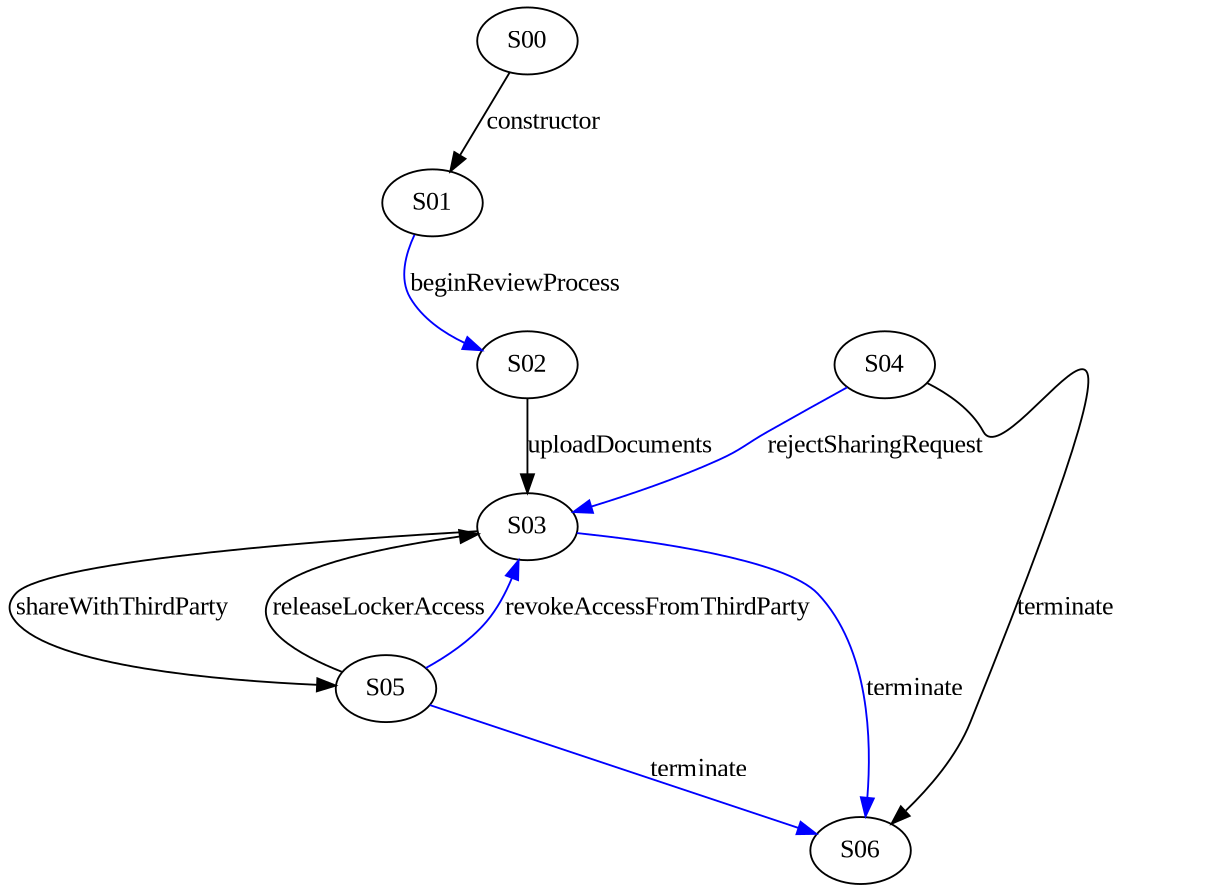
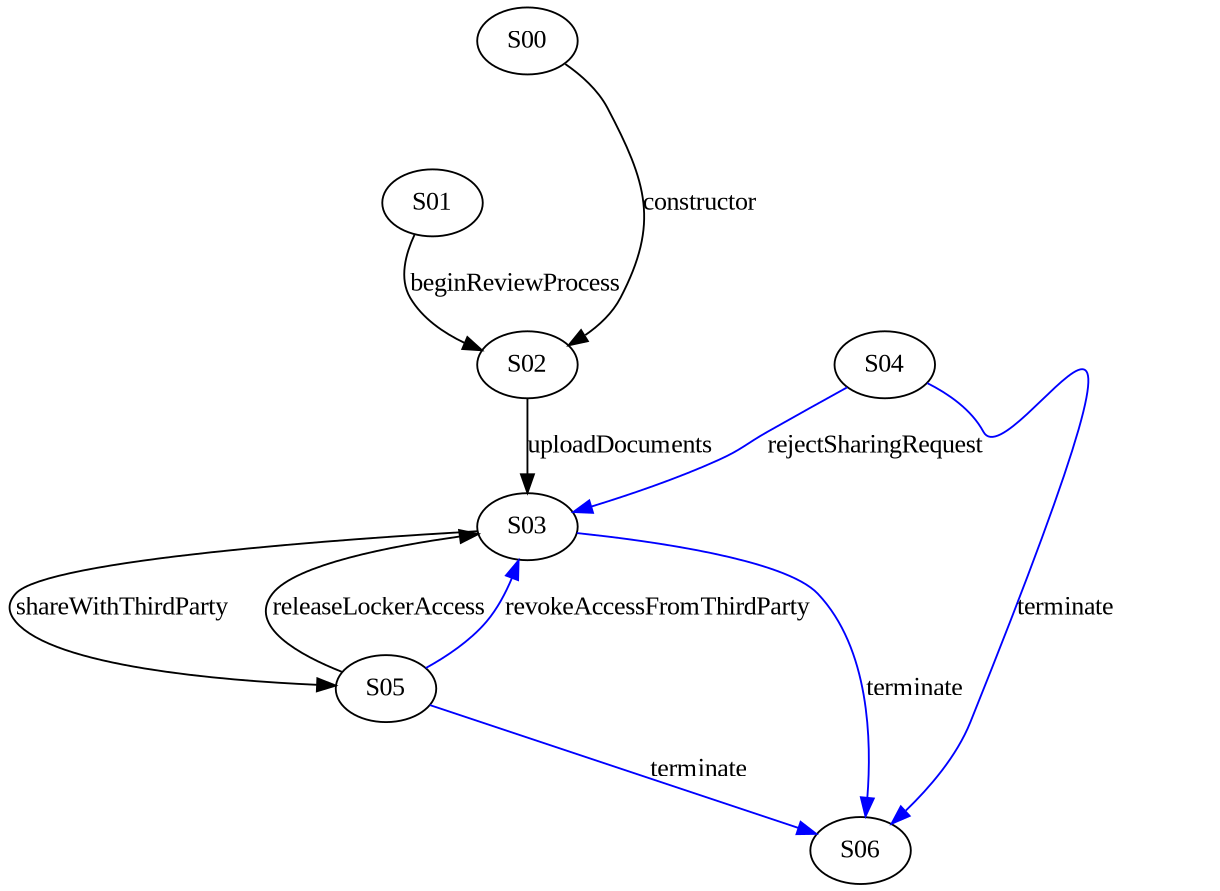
(485, 114) -> (642, 197)
(412, 300) -> (412, 300)
(1052, 507) -> (1052, 507)
